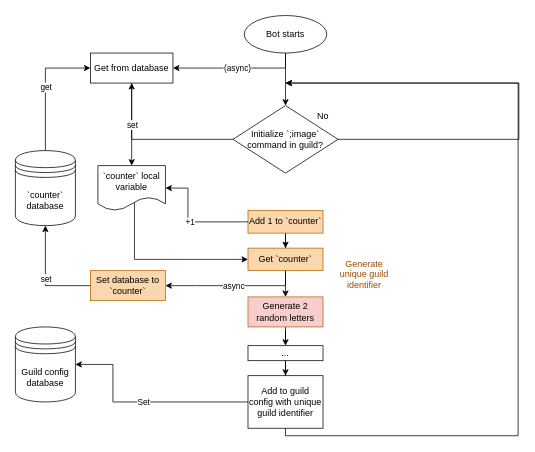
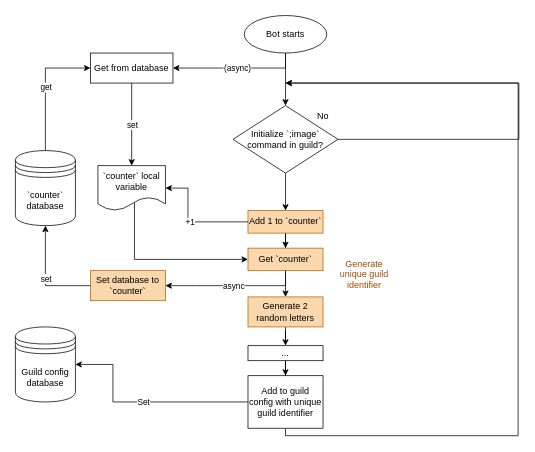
(183, 139) -> (285, 189)
(285, 312) -> (285, 312)
